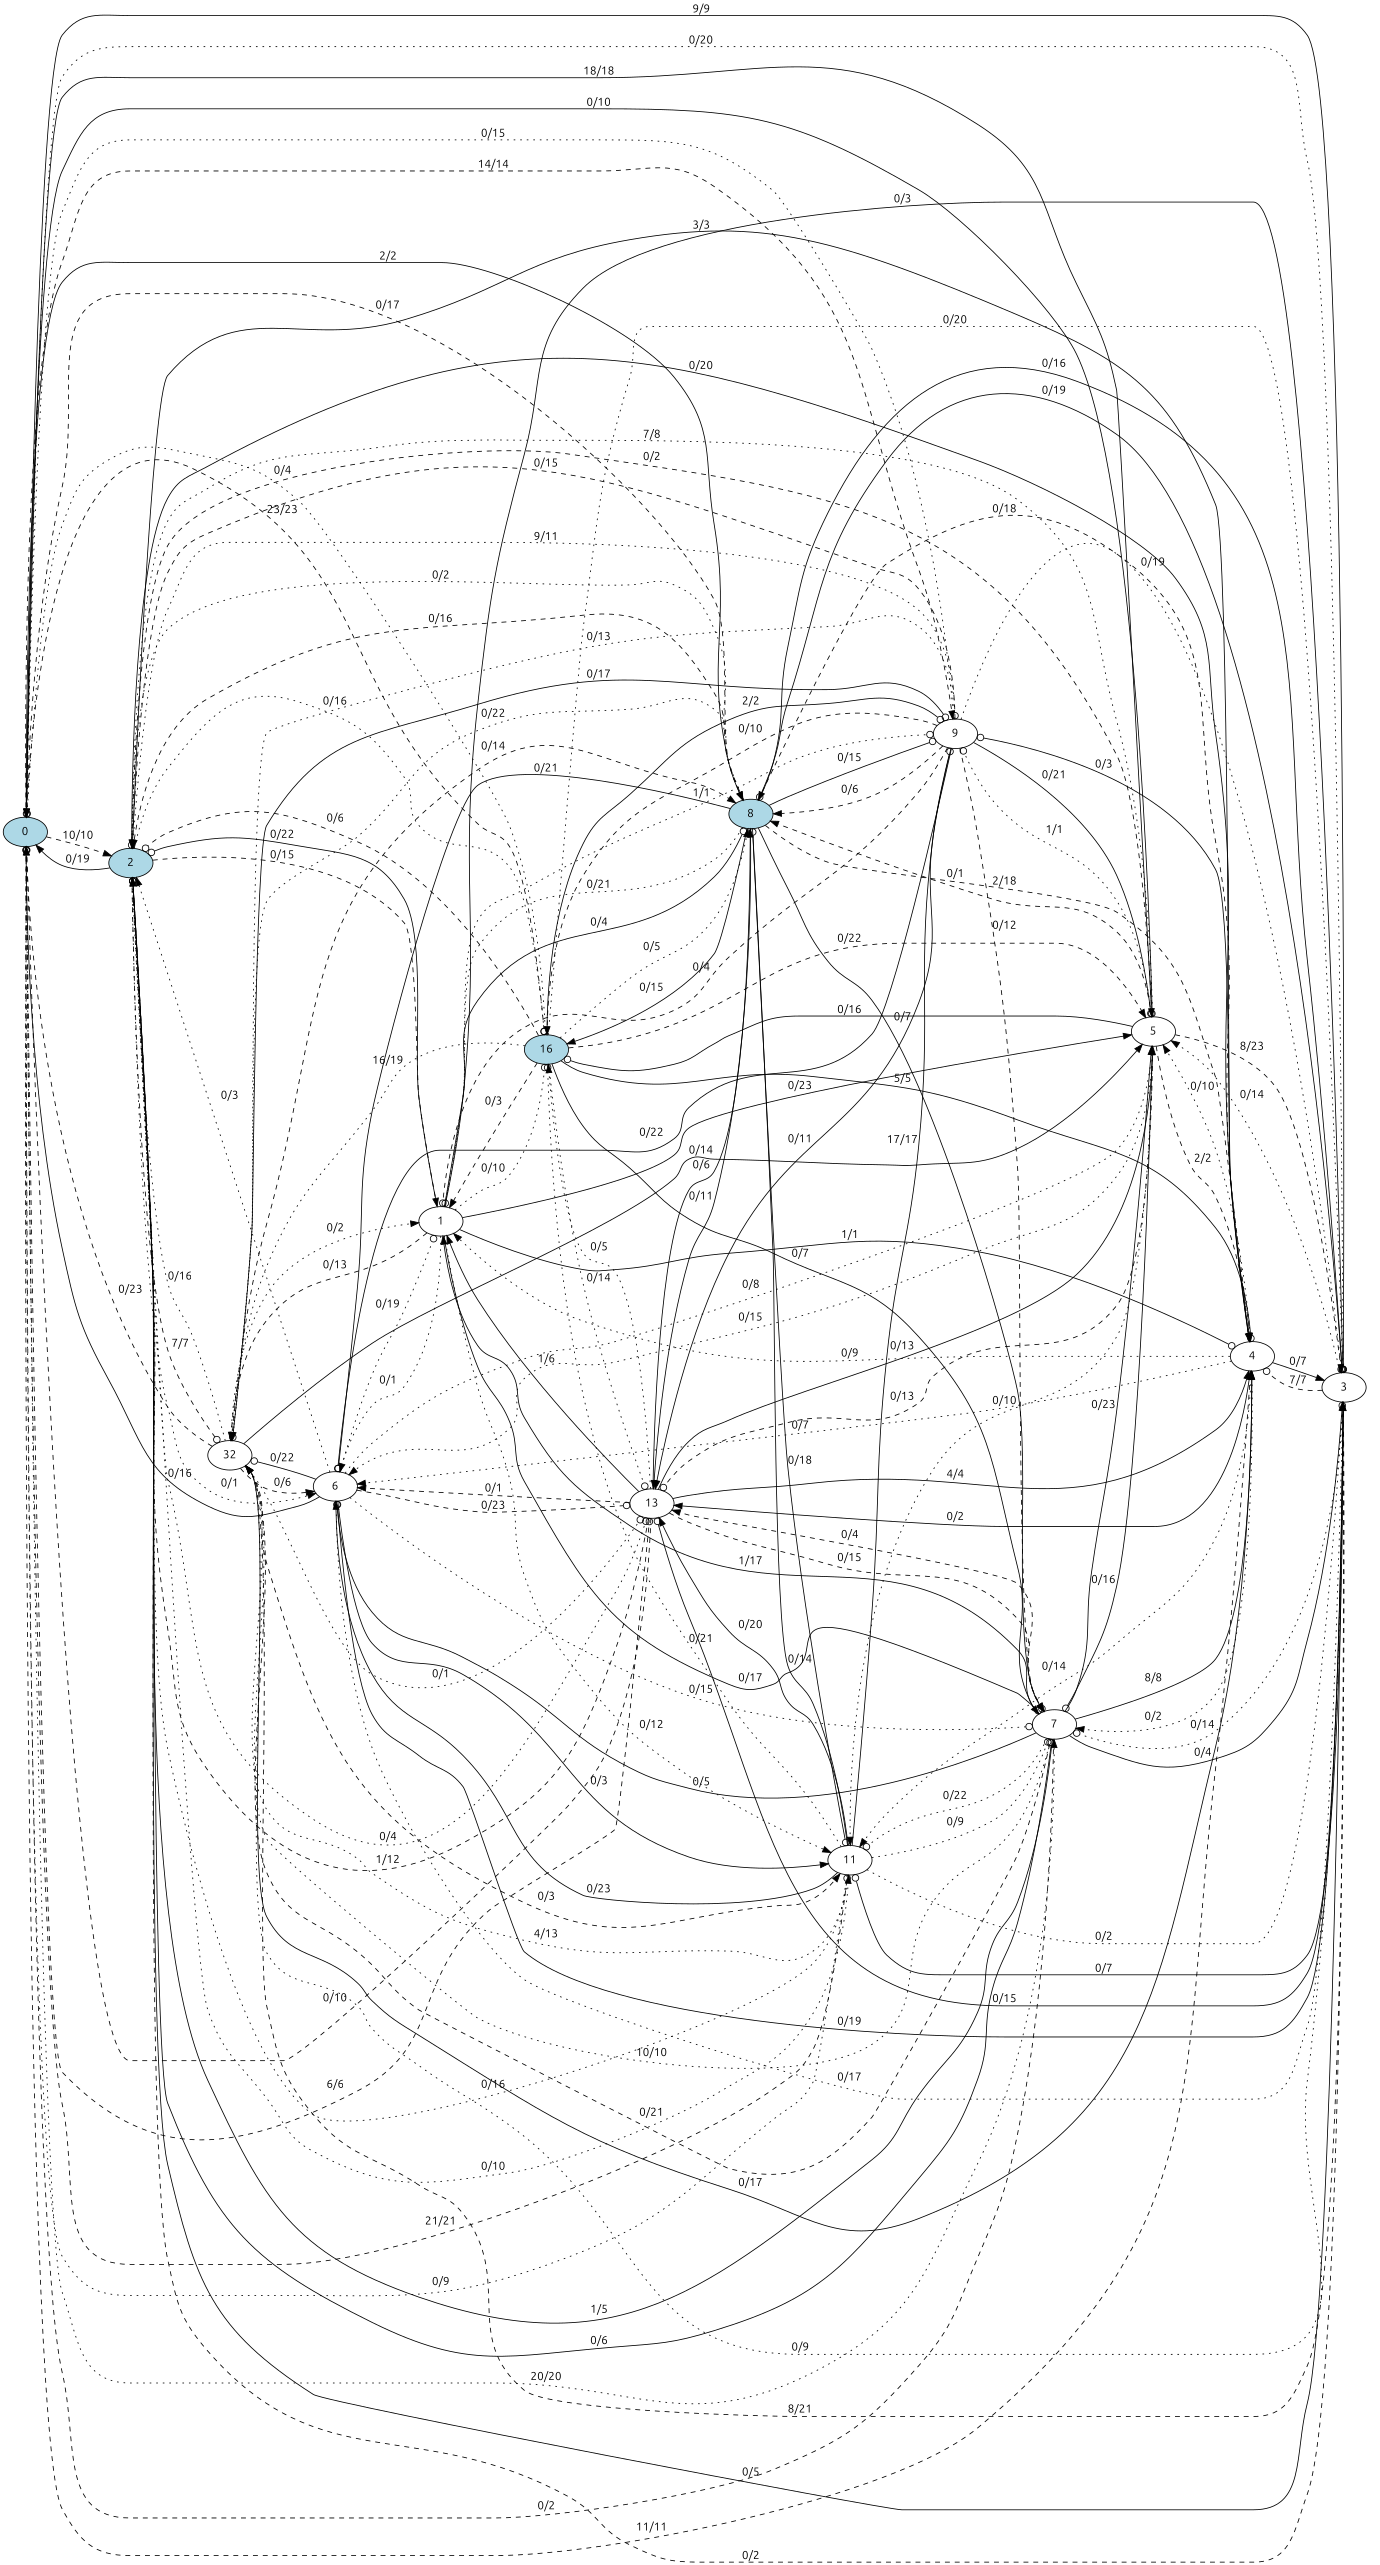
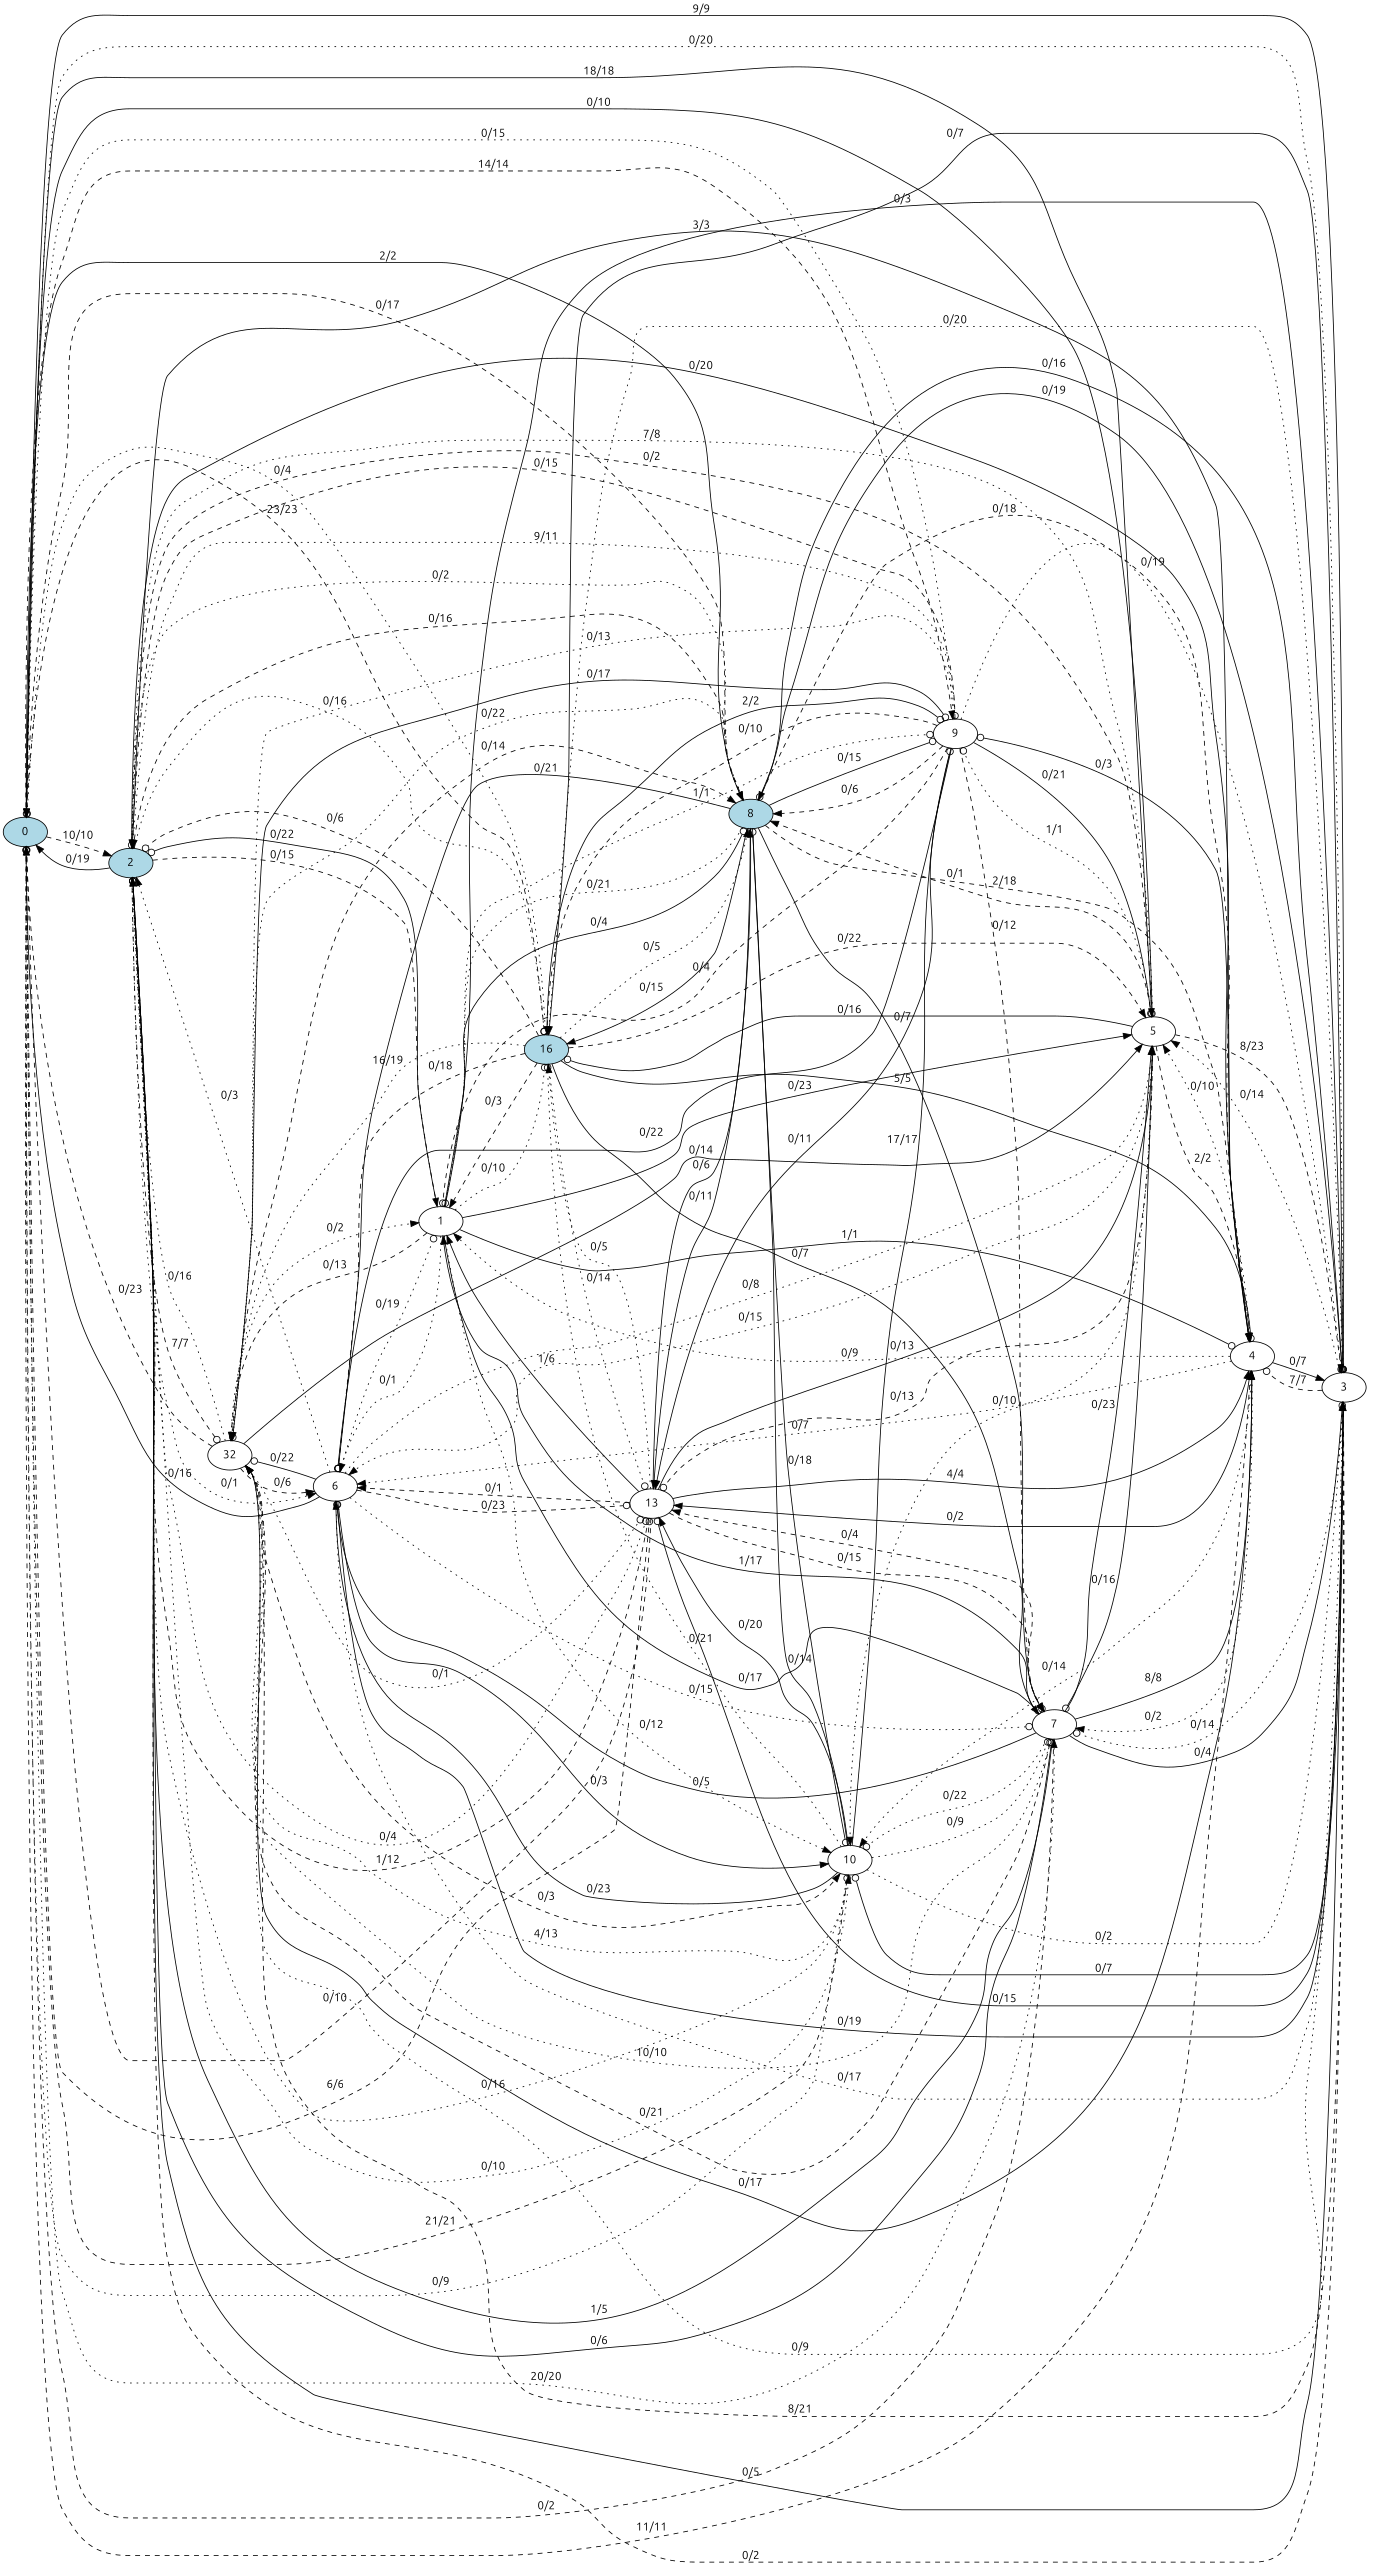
none -> (1171, 133)
none -> (373, 1138)
(850, 1860) -> (850, 1860)
